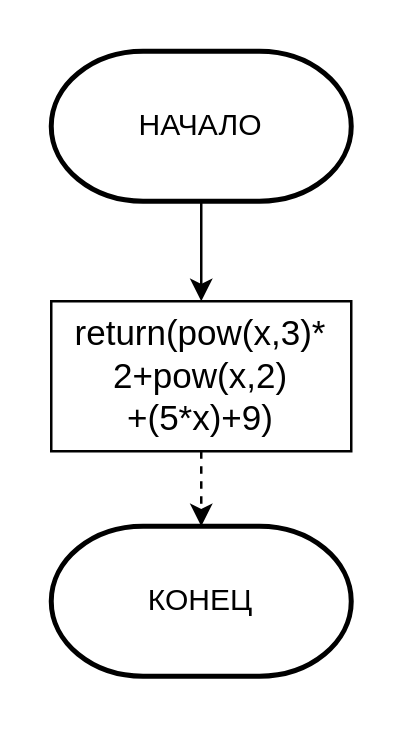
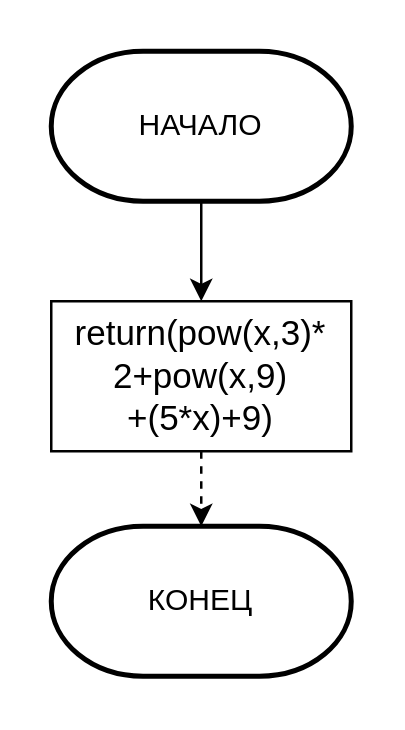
(201, 376) -> (201, 376)
